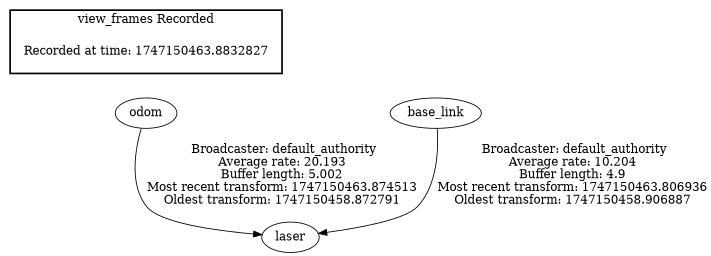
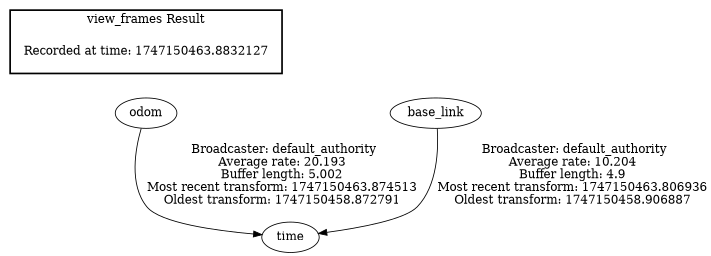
(146, 20) -> (146, 20)
(146, 52) -> (146, 52)
(290, 237) -> (290, 237)
